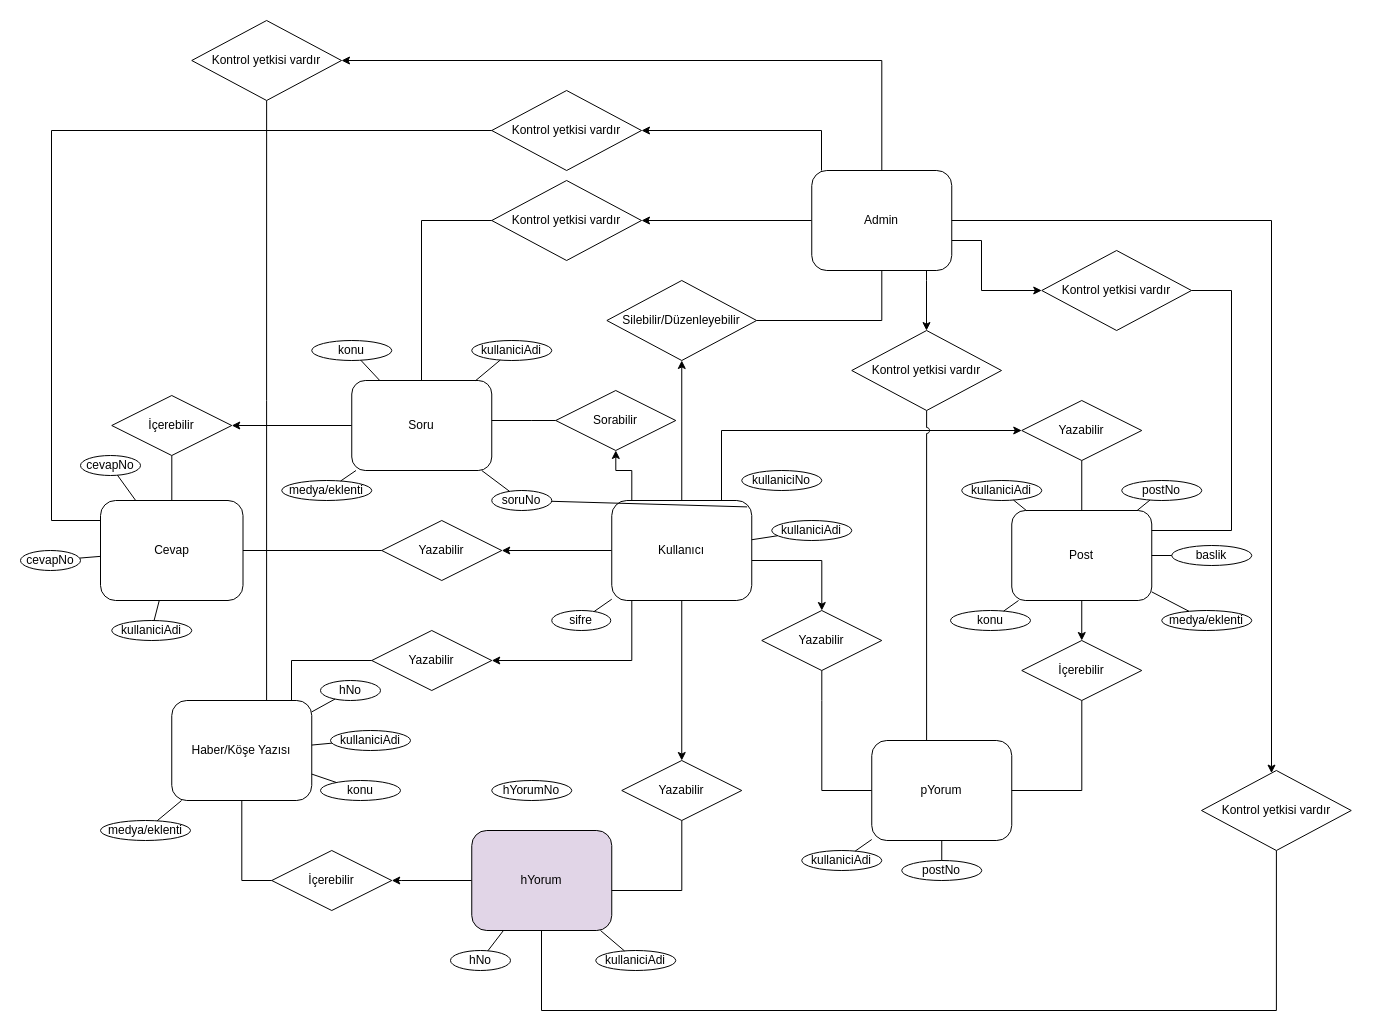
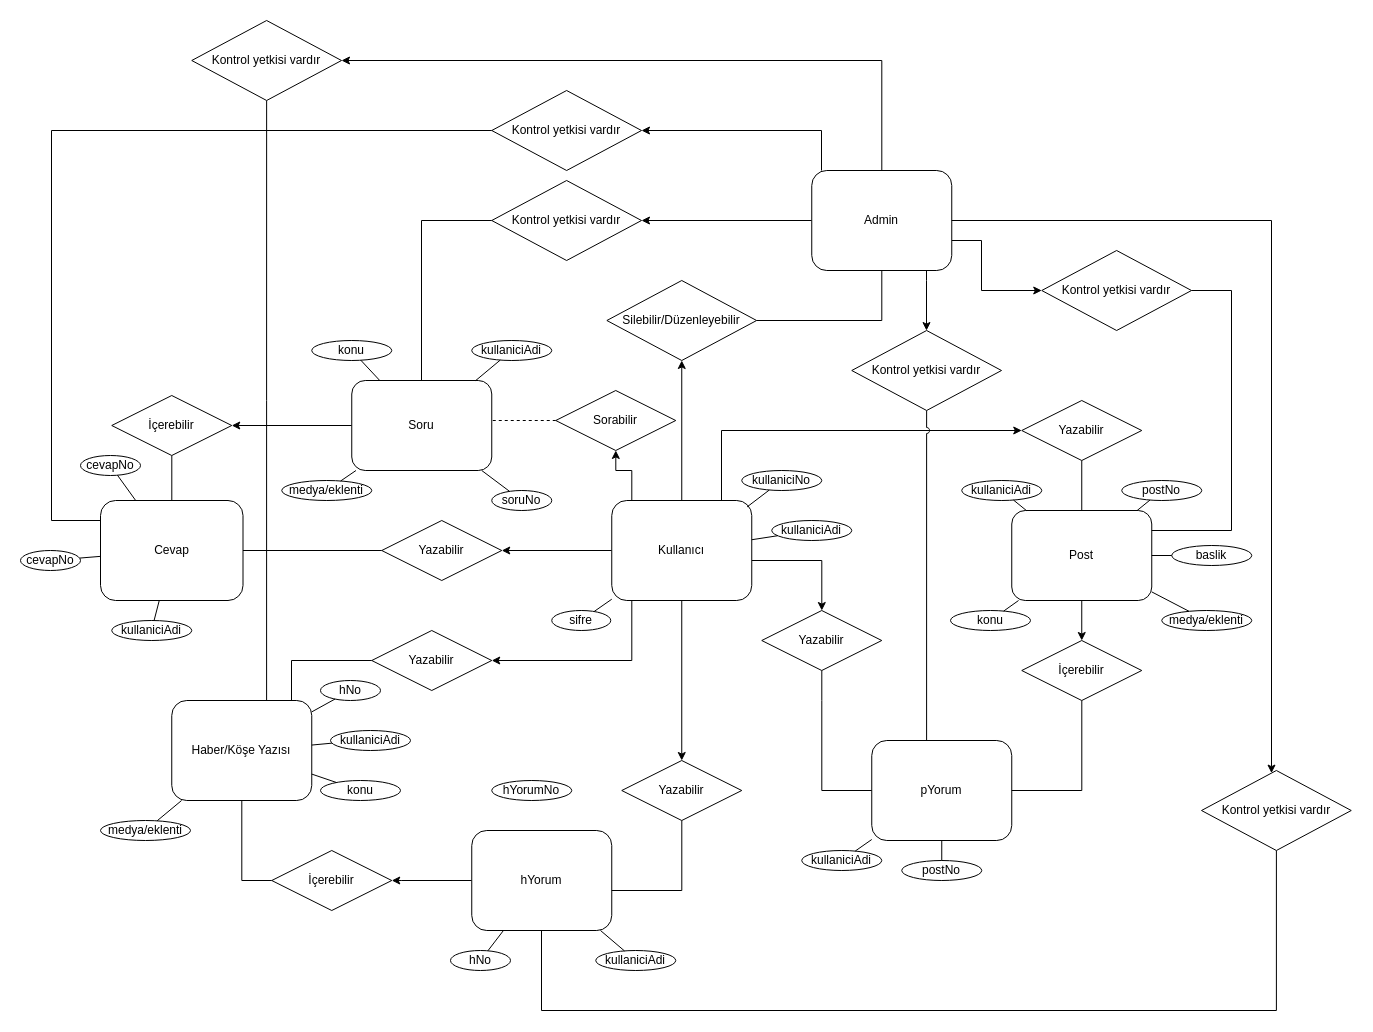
(523, 421) -> (523, 421)
(650, 504) -> (758, 499)
(542, 881) -> (542, 881)
